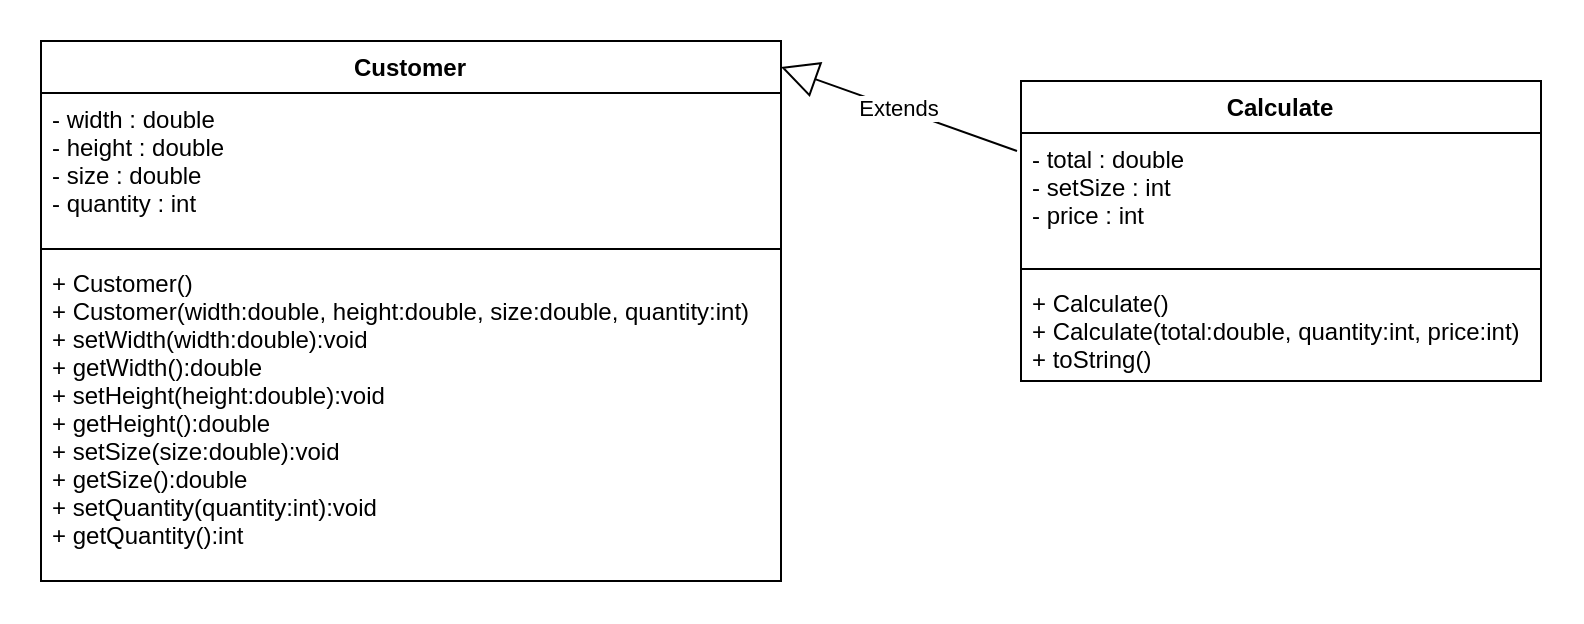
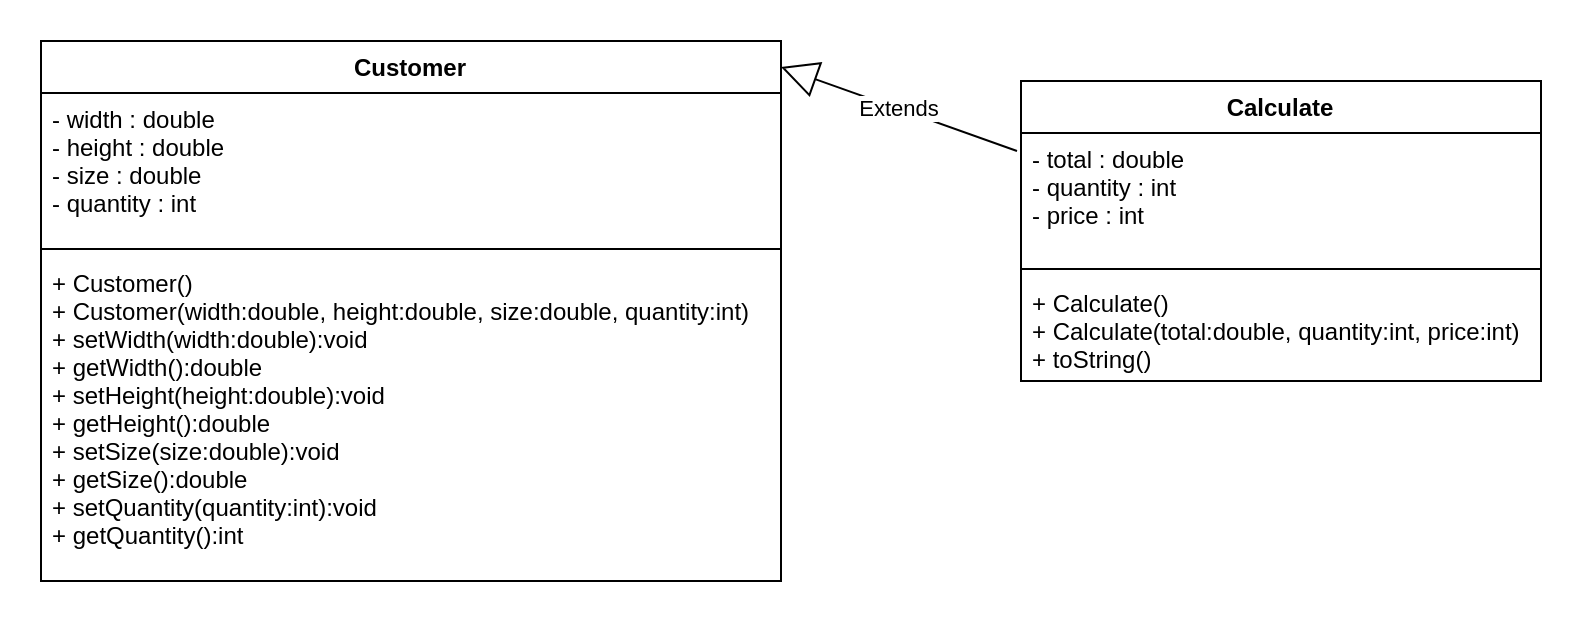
(1121, 160) -> (1121, 160)
